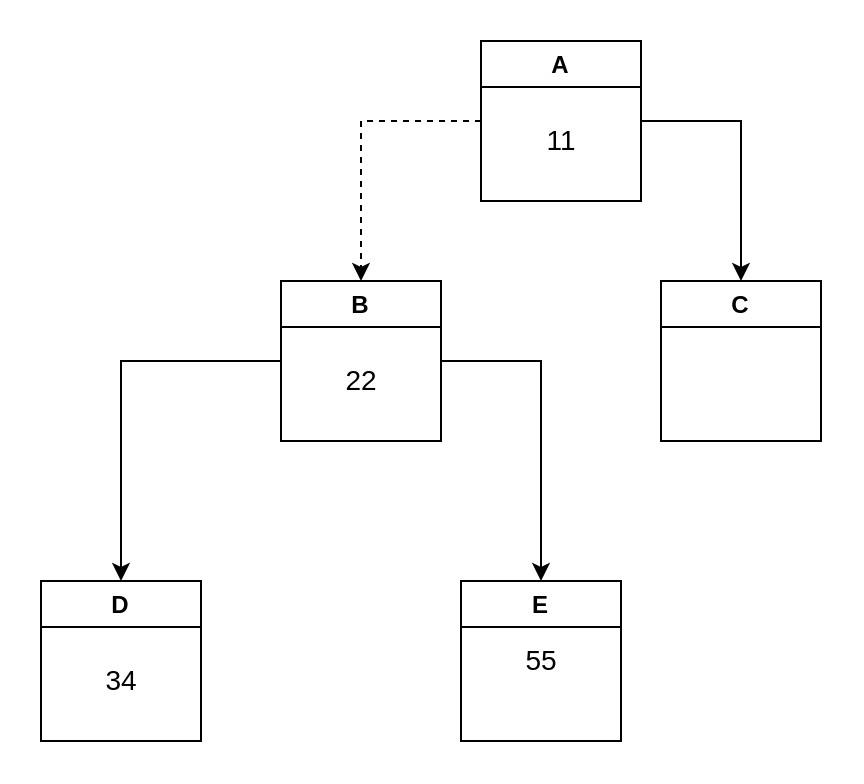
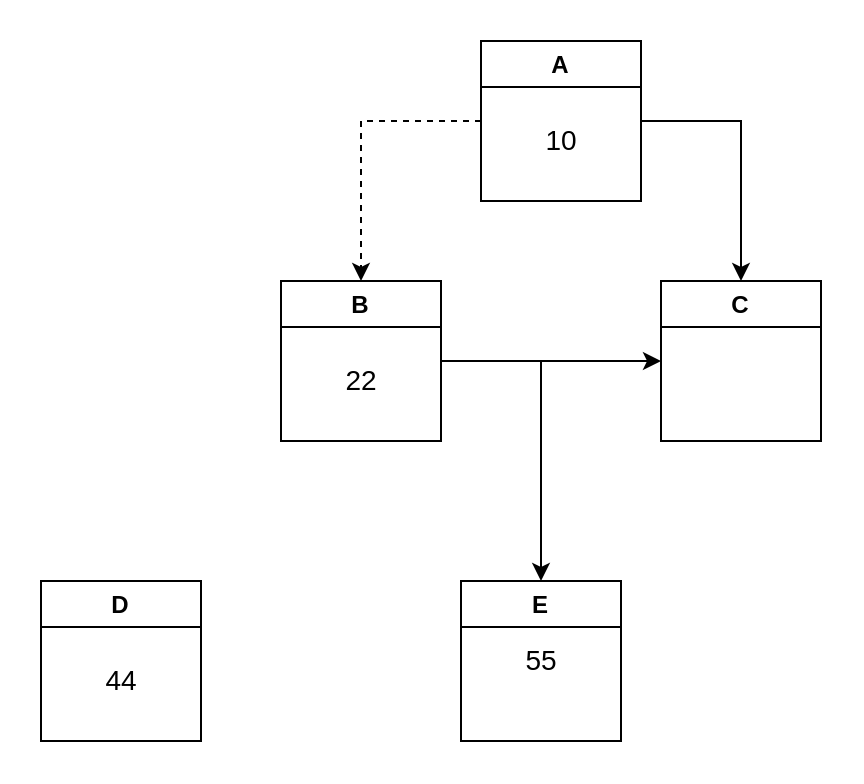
(562, 141) -> (562, 141)
(121, 386) -> (596, 361)
(122, 681) -> (122, 681)
